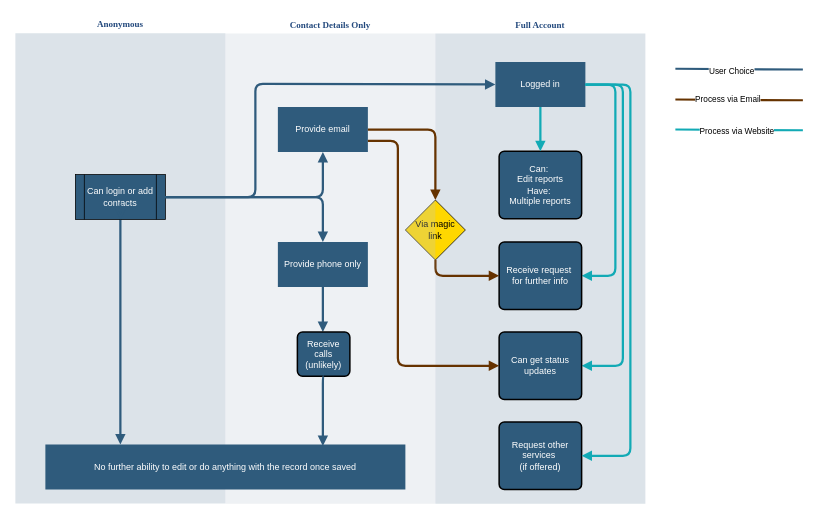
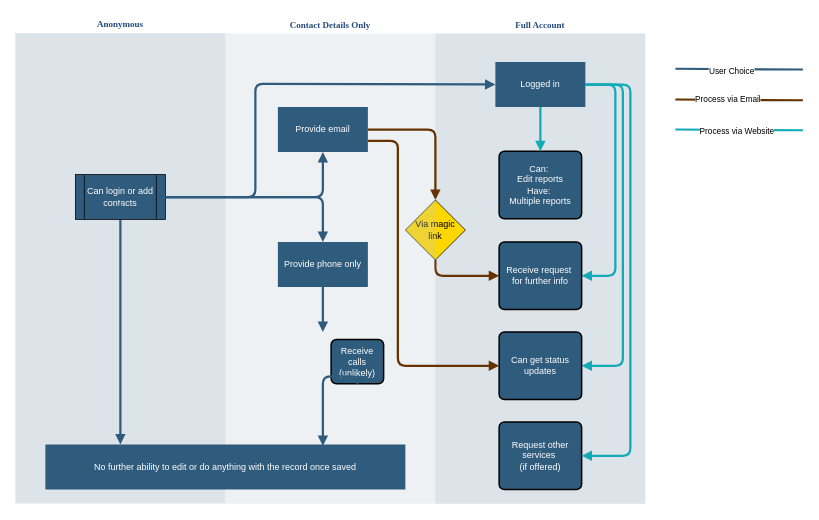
(324, 354) -> (357, 362)
